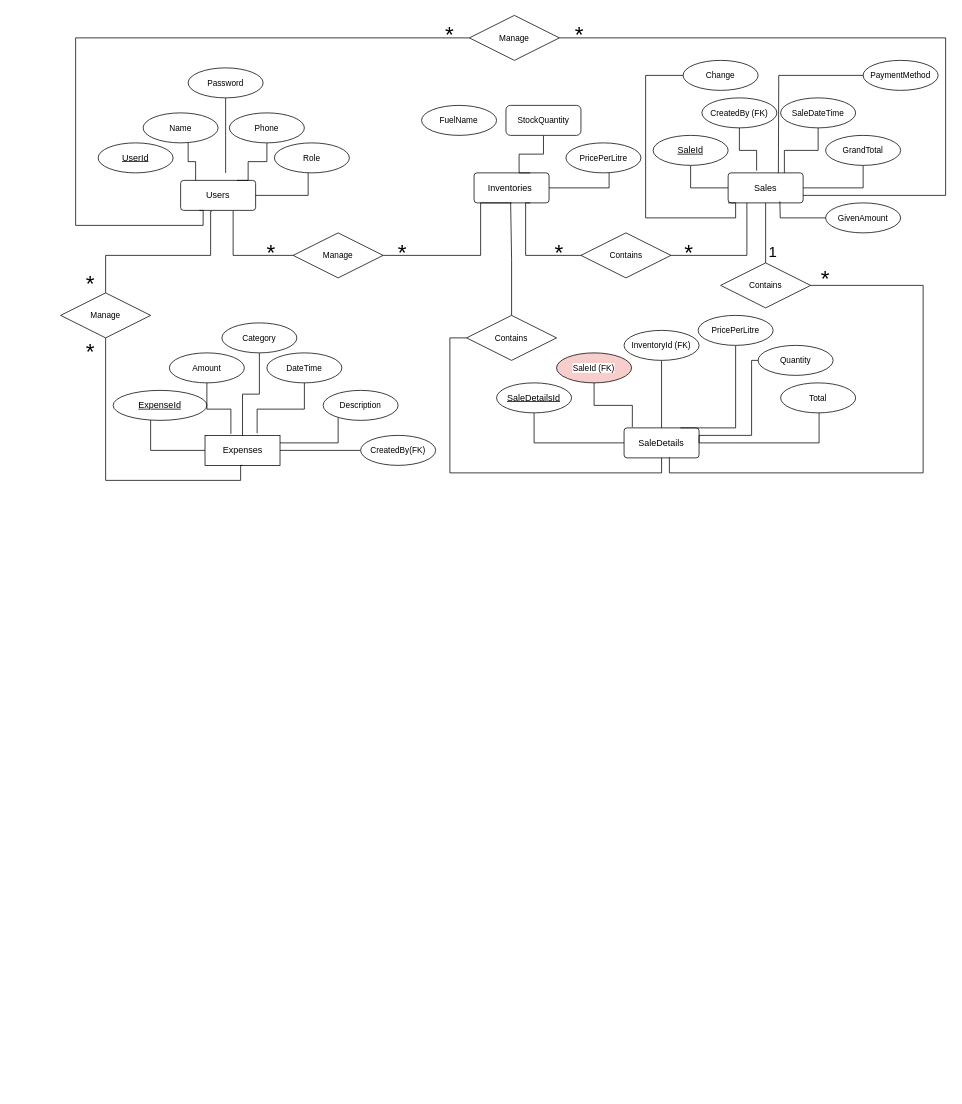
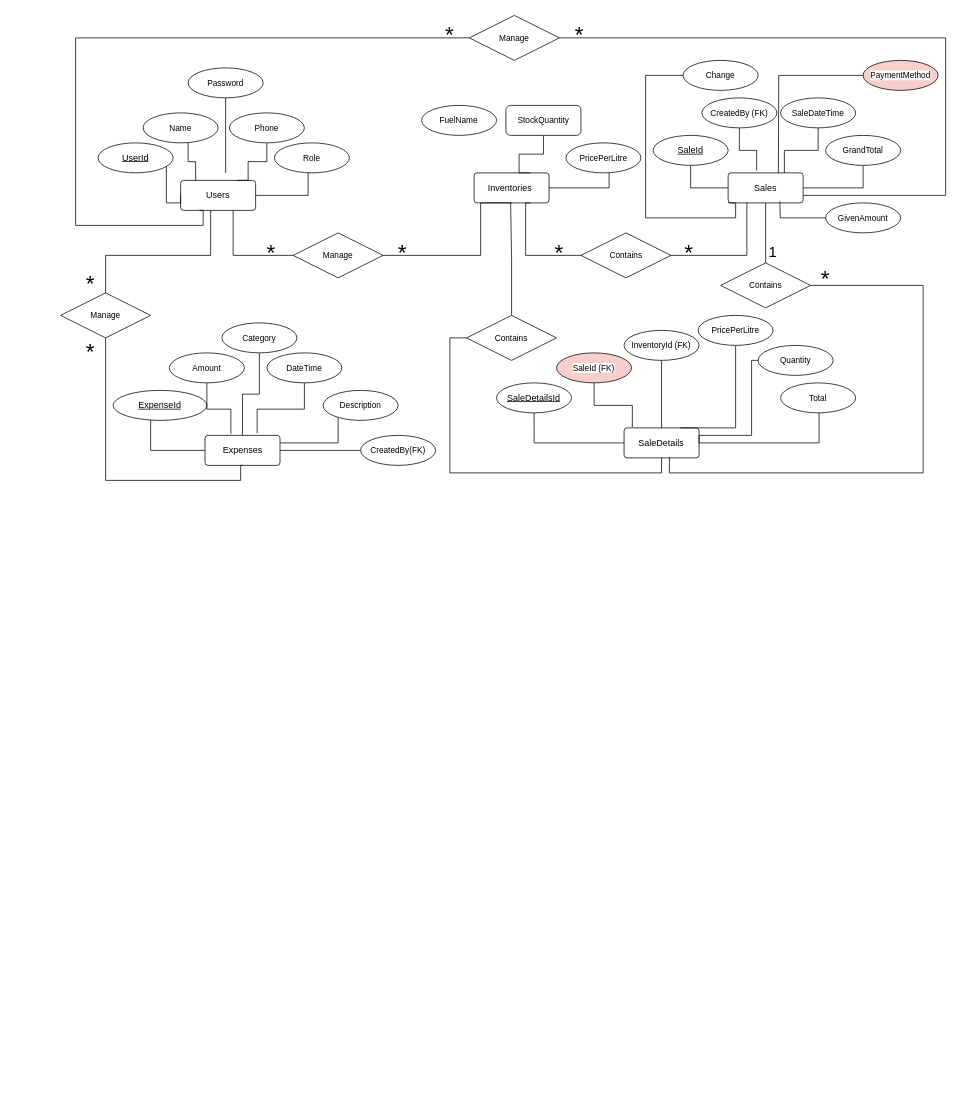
(900, 75) -> (900, 75)
none -> (166, 193)
(242, 450) -> (242, 450)
